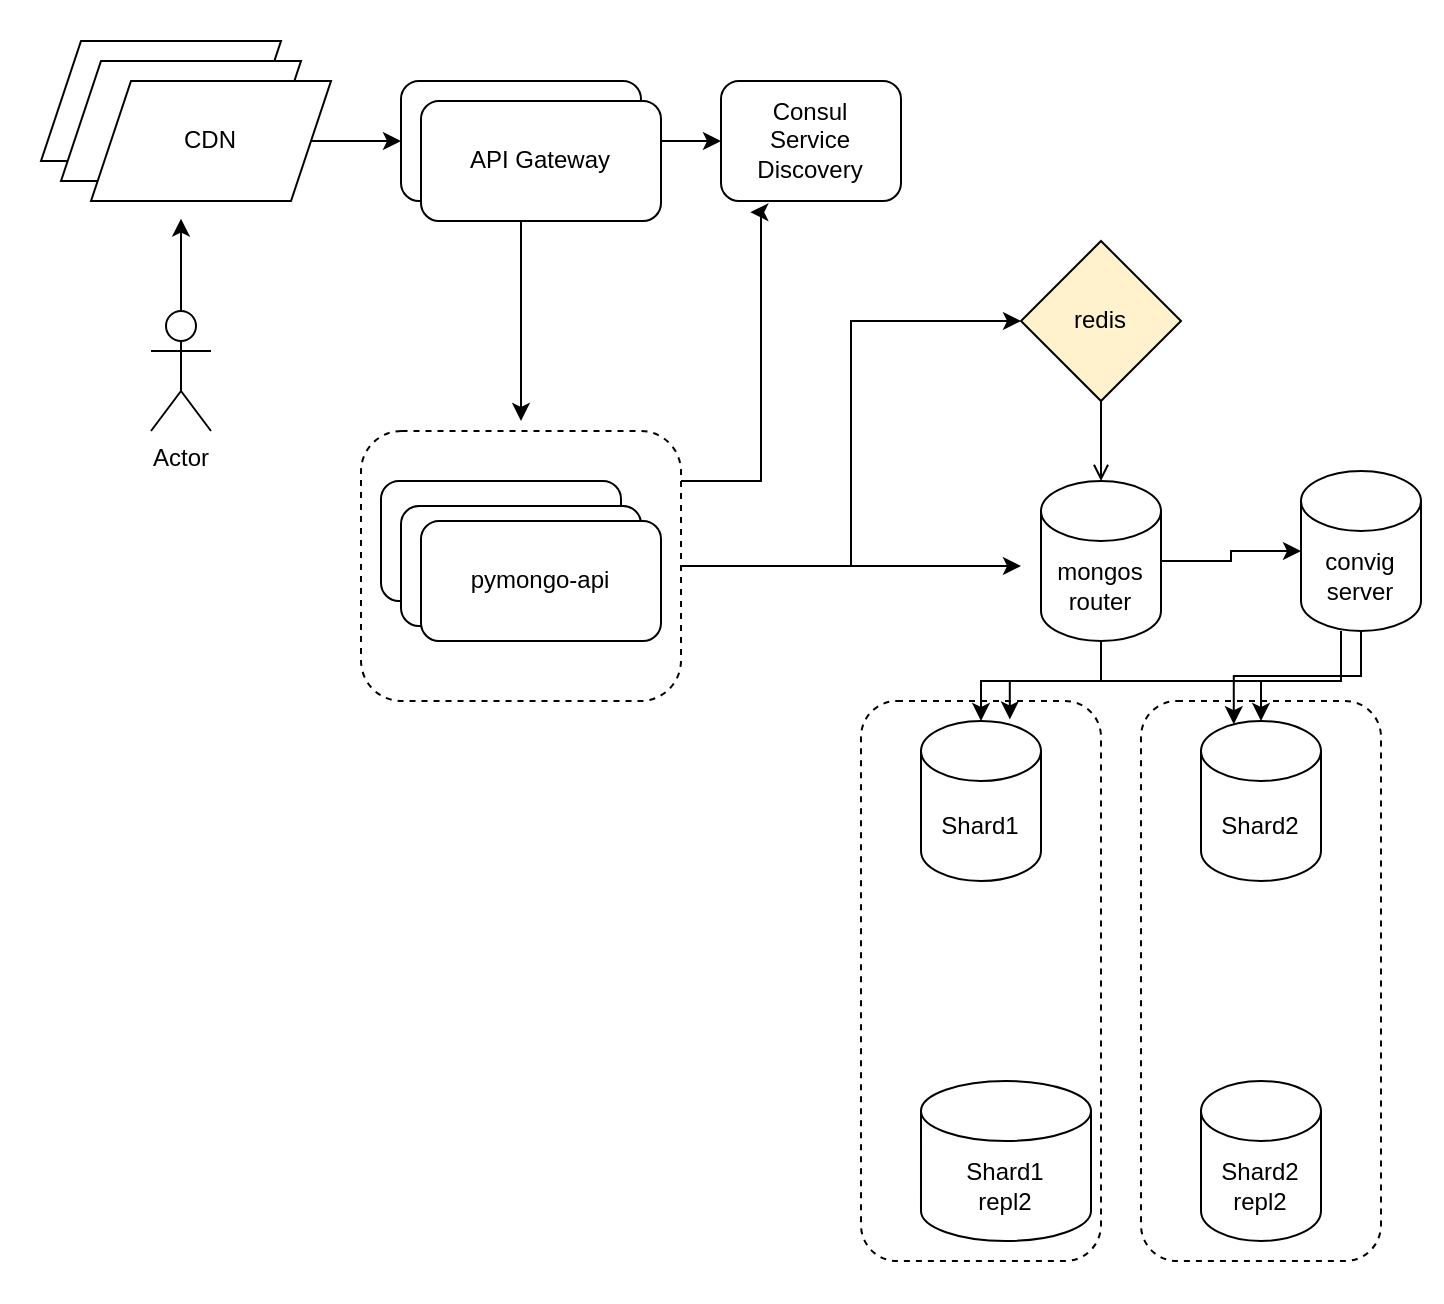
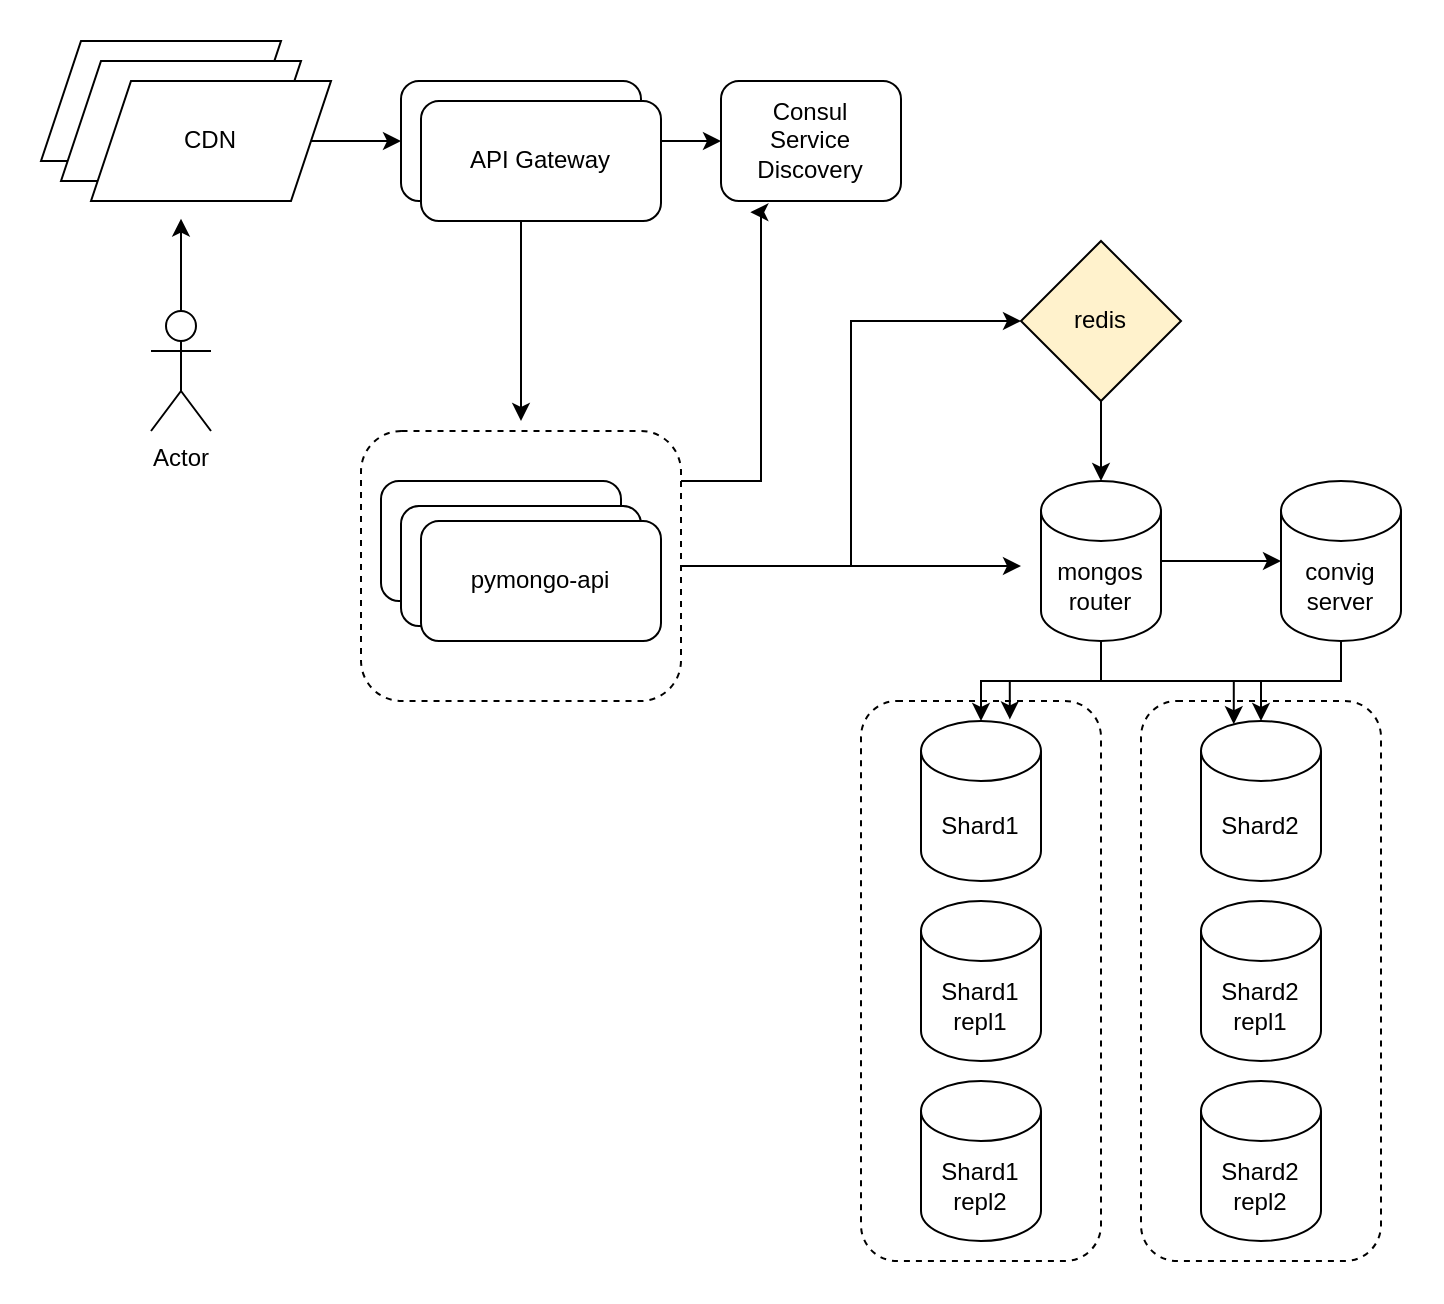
(1101, 468) -> (1101, 466)
(1361, 551) -> (1341, 561)
none -> (981, 981)
none -> (1261, 981)
(1006, 1161) -> (981, 1161)
